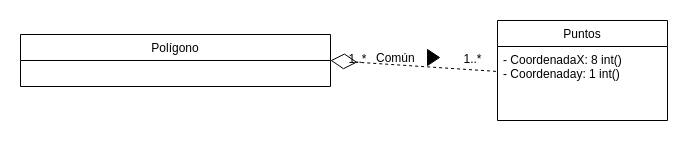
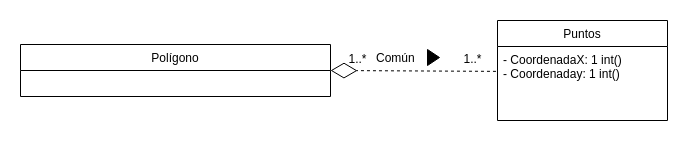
(569, 60) -> (569, 60)
(176, 61) -> (176, 71)
